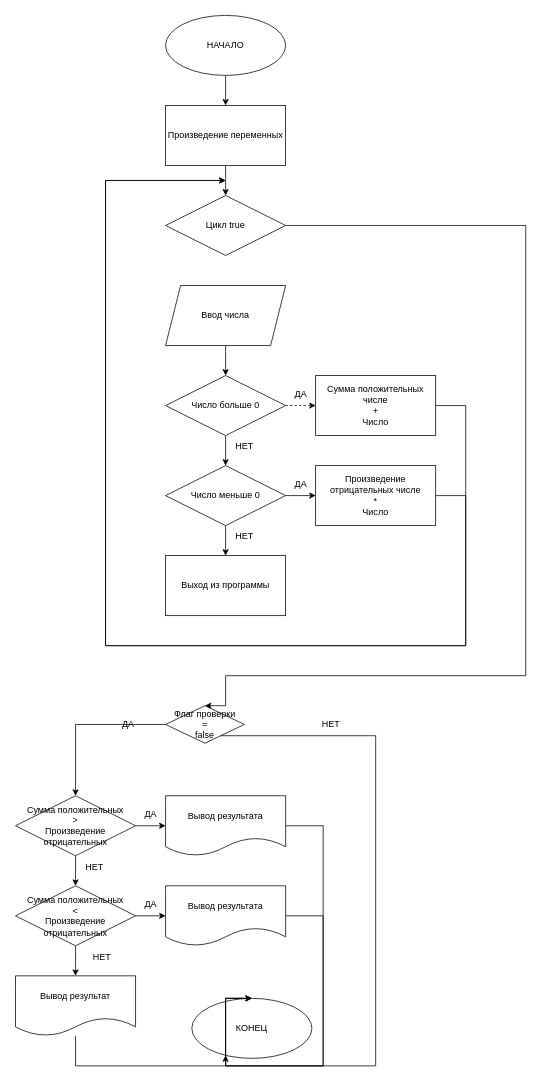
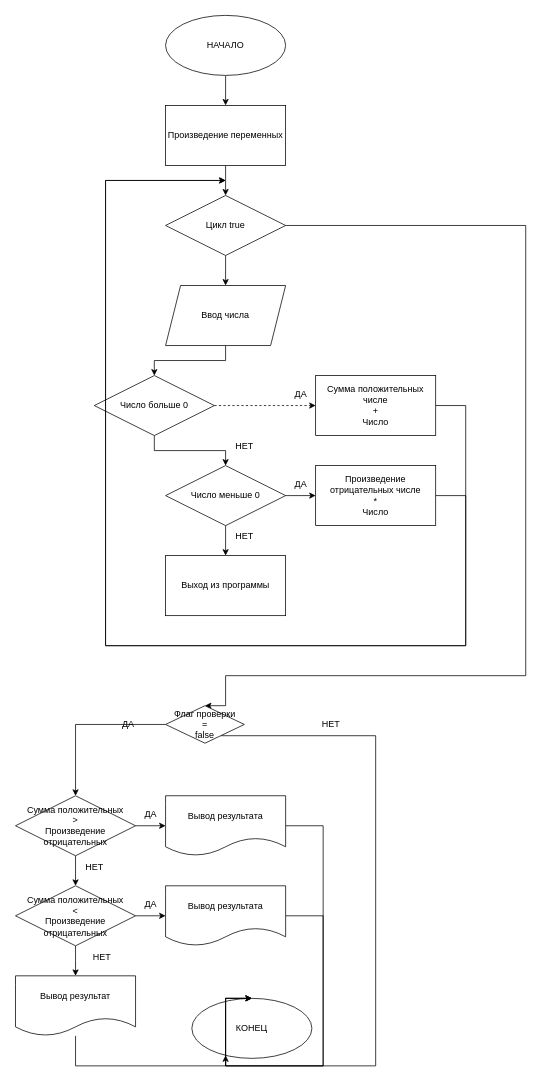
none -> (225, 267)
(225, 405) -> (154, 405)
